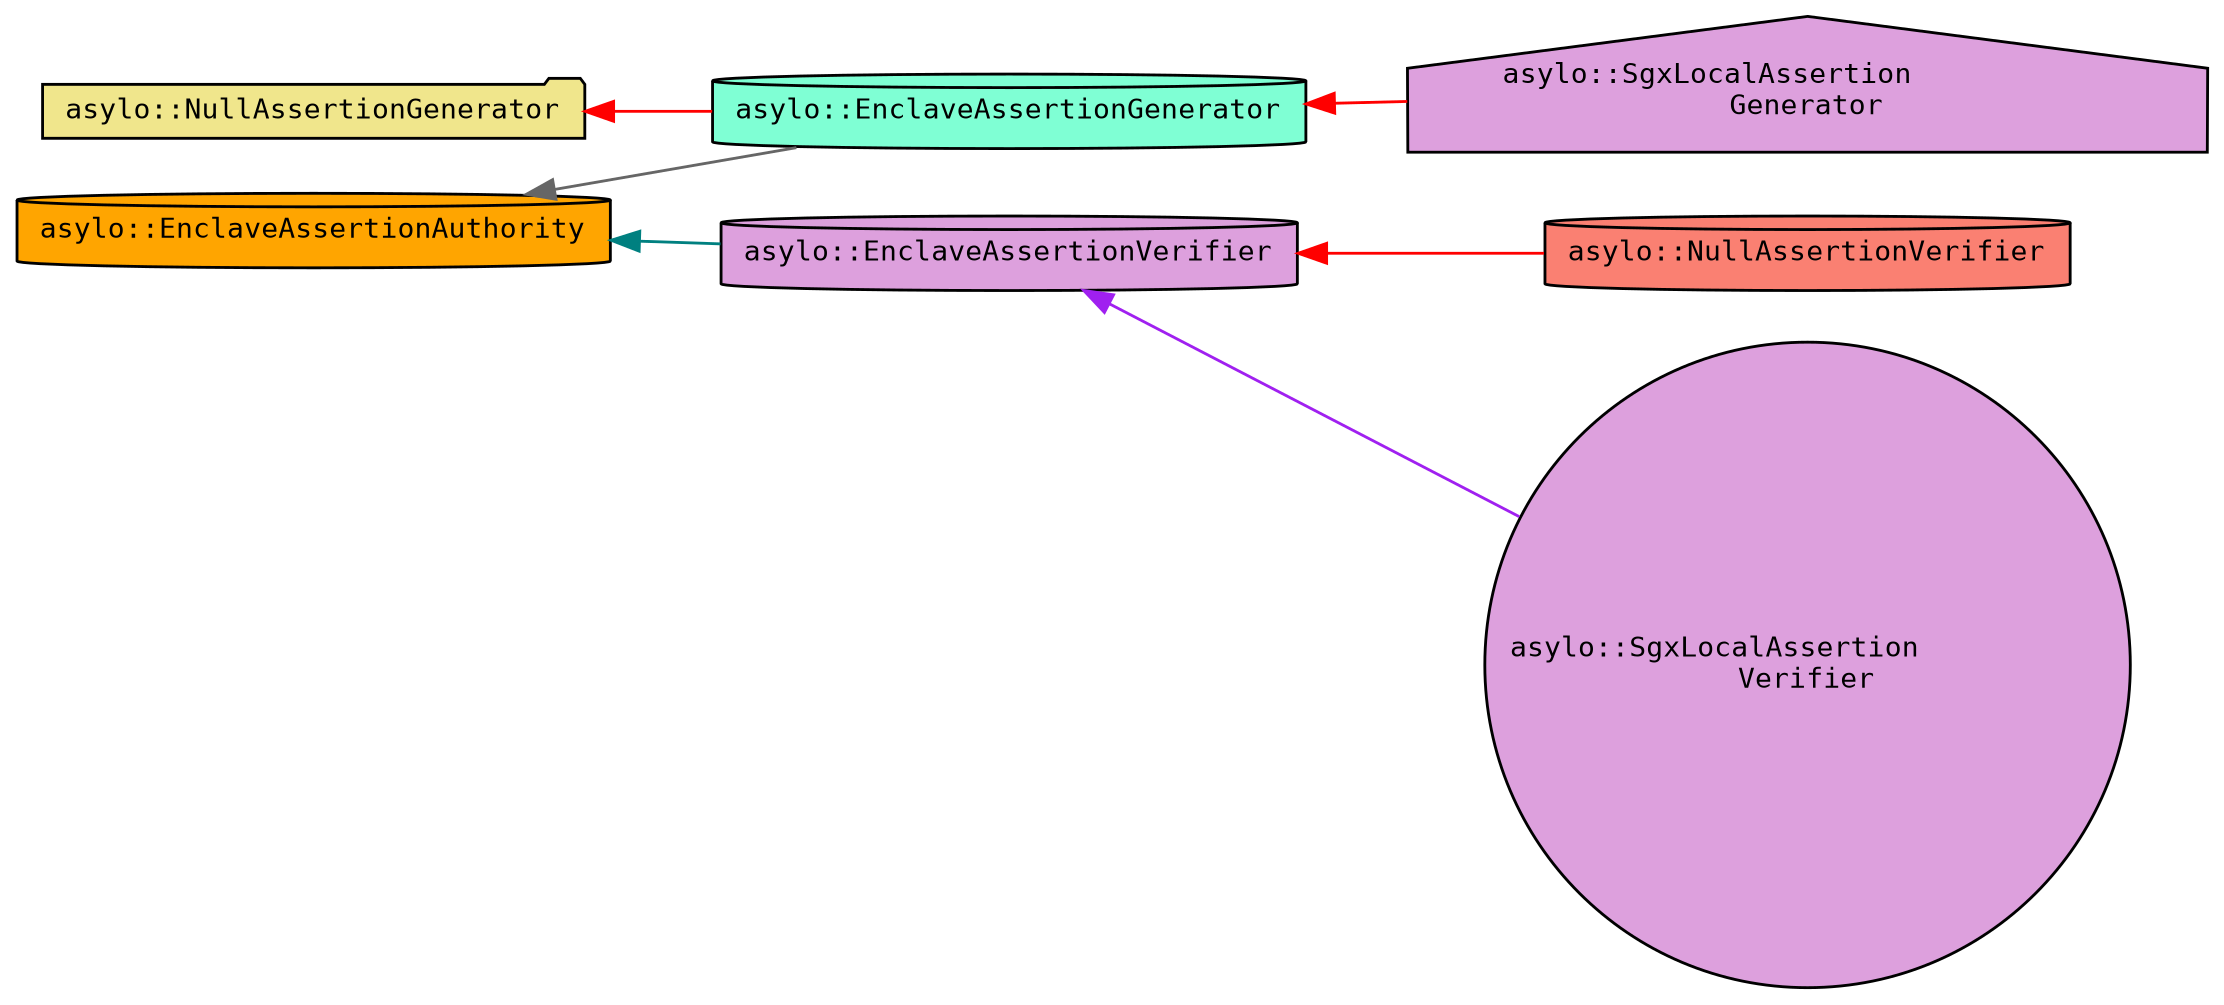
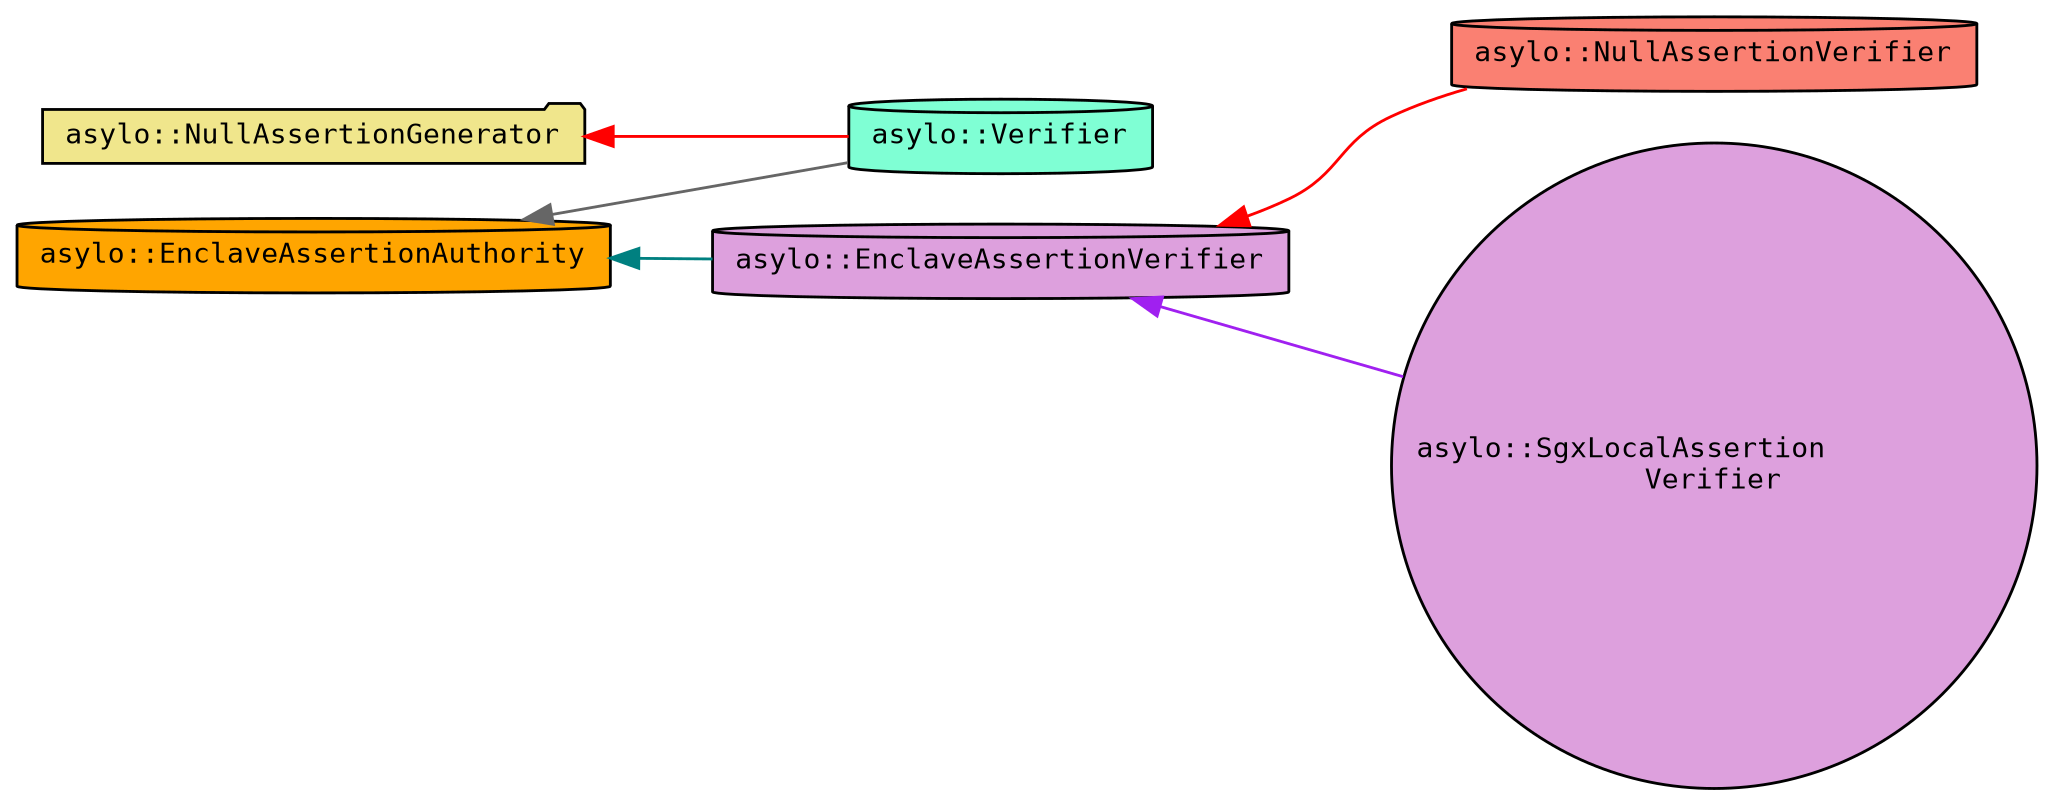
(1808, 91) -> none
(1009, 111) -> (1001, 136)
